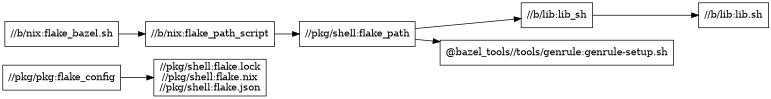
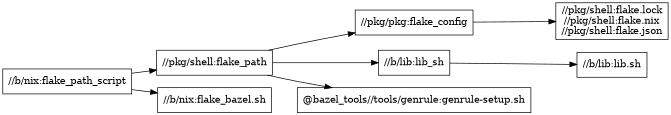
(128, 34) -> (141, 91)
none -> (308, 42)
